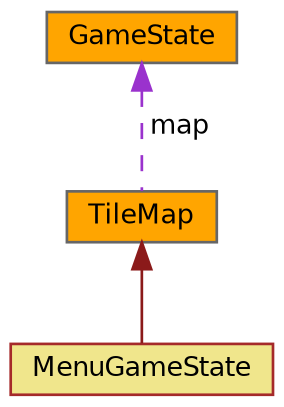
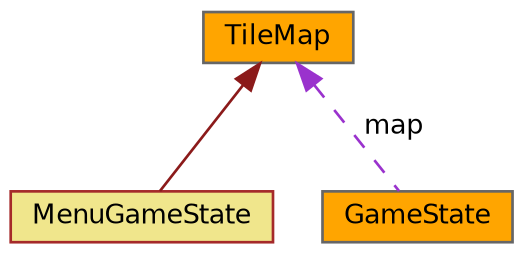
(142, 141) -> (357, 138)
